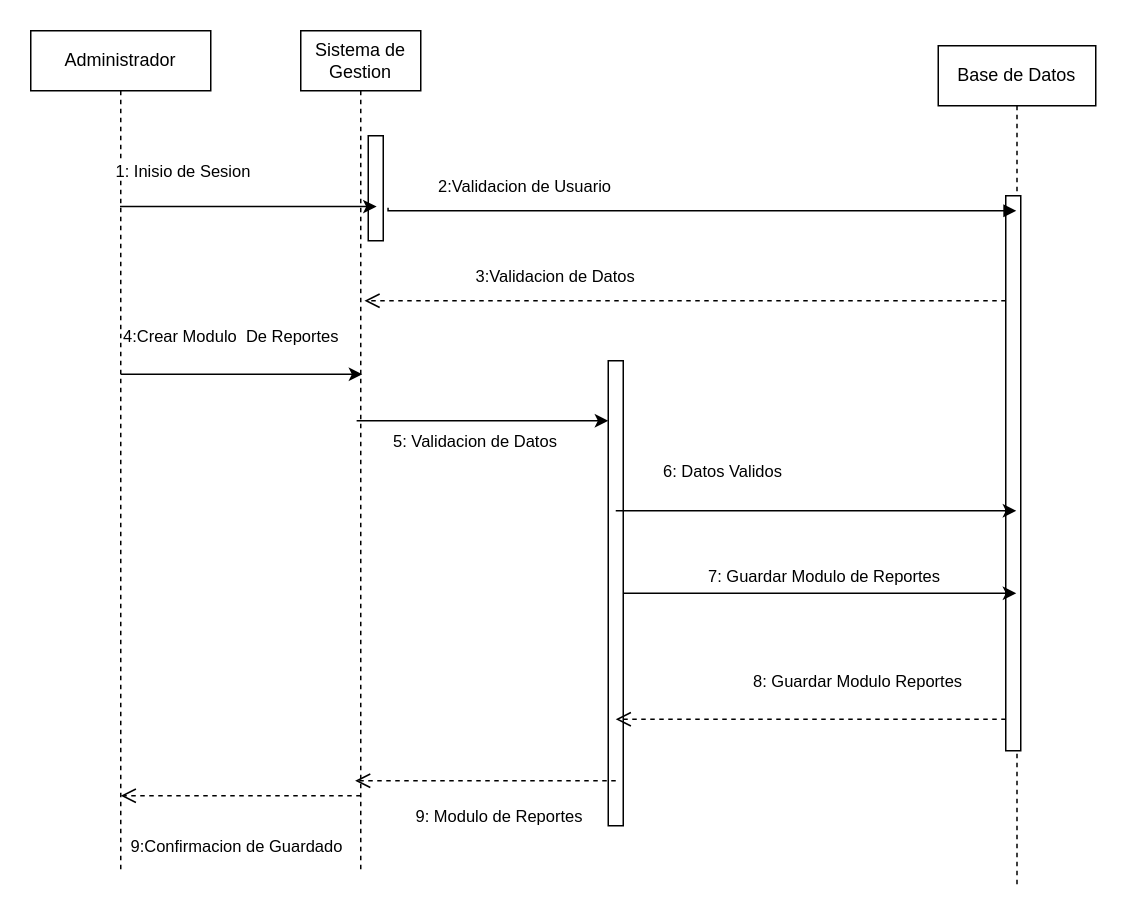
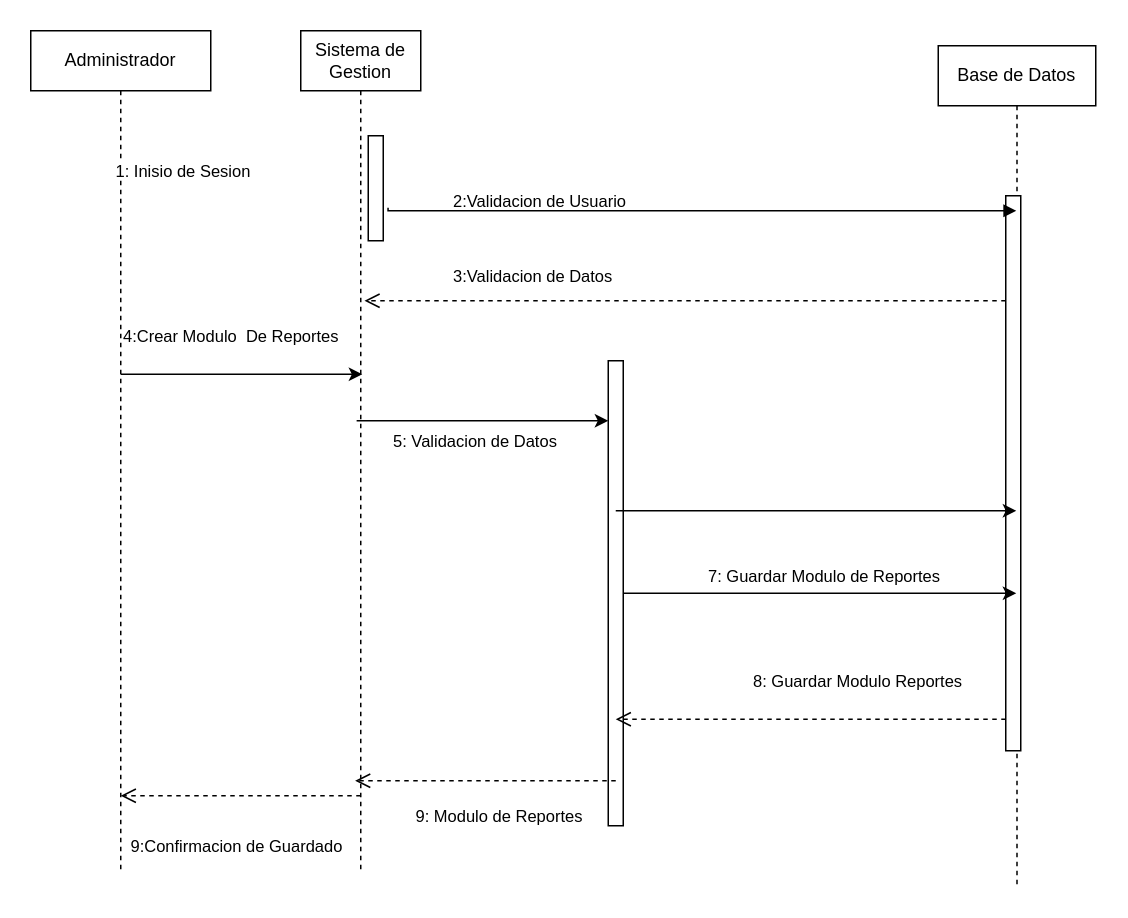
(518, 196) -> (533, 211)
(245, 207) -> none
(556, 286) -> (533, 286)
(743, 481) -> none
